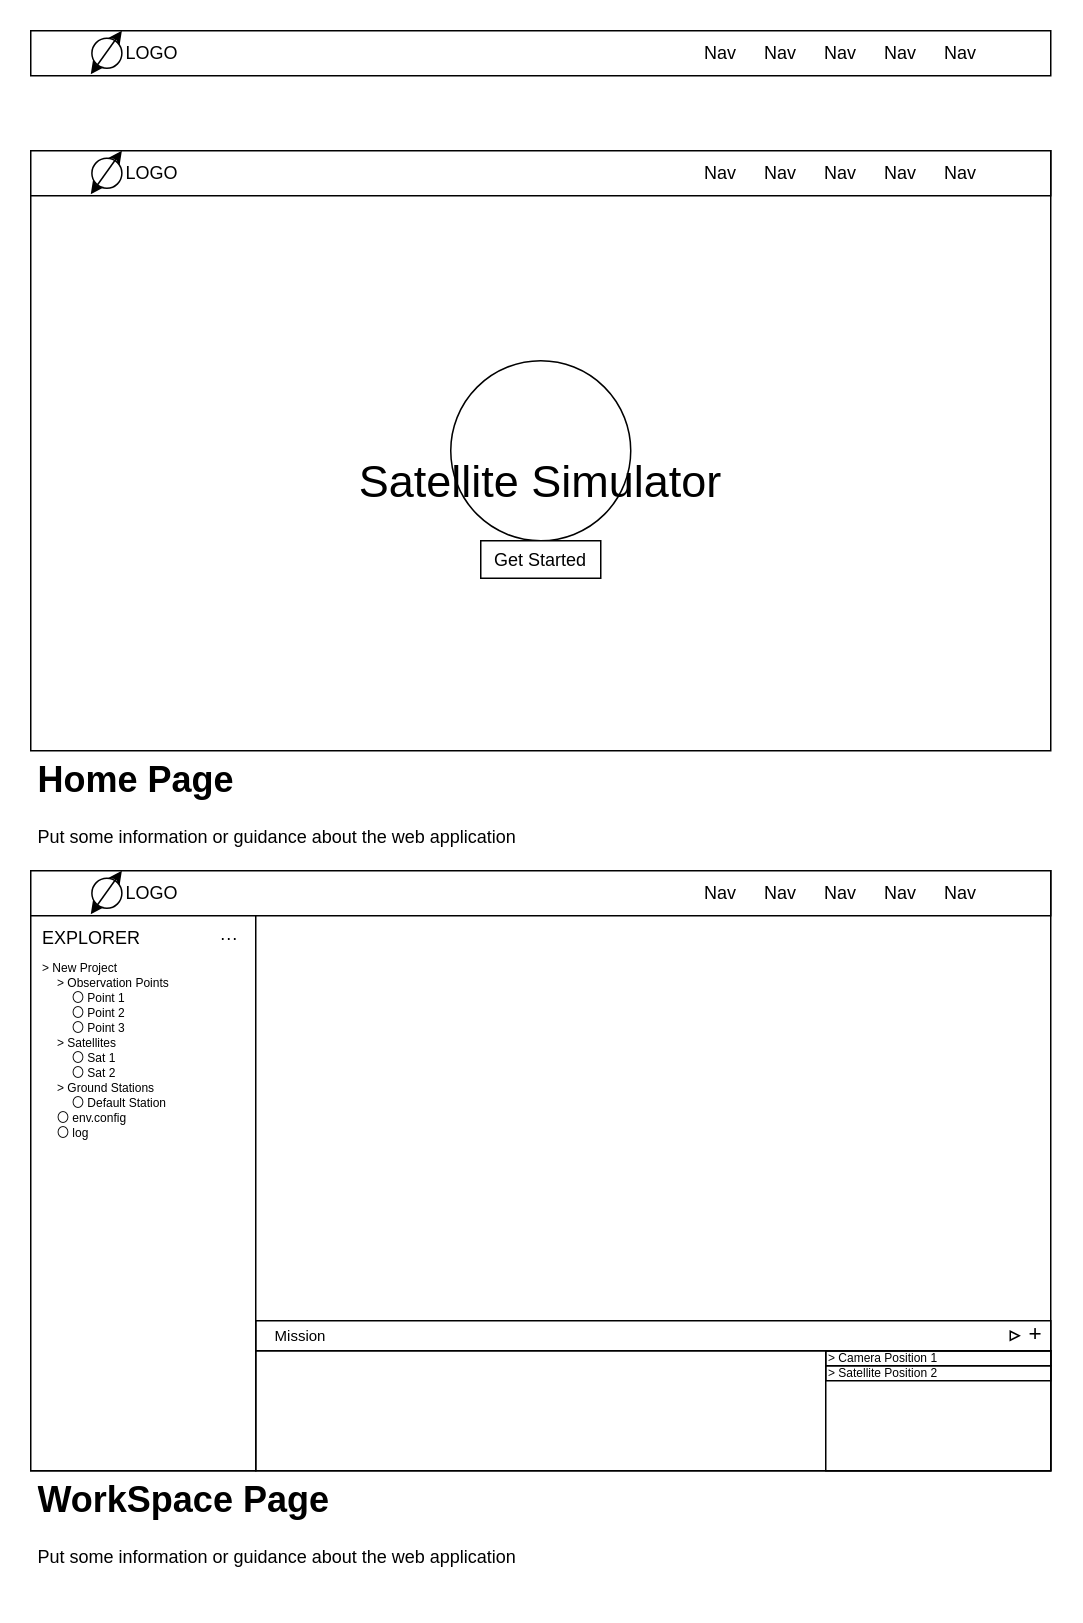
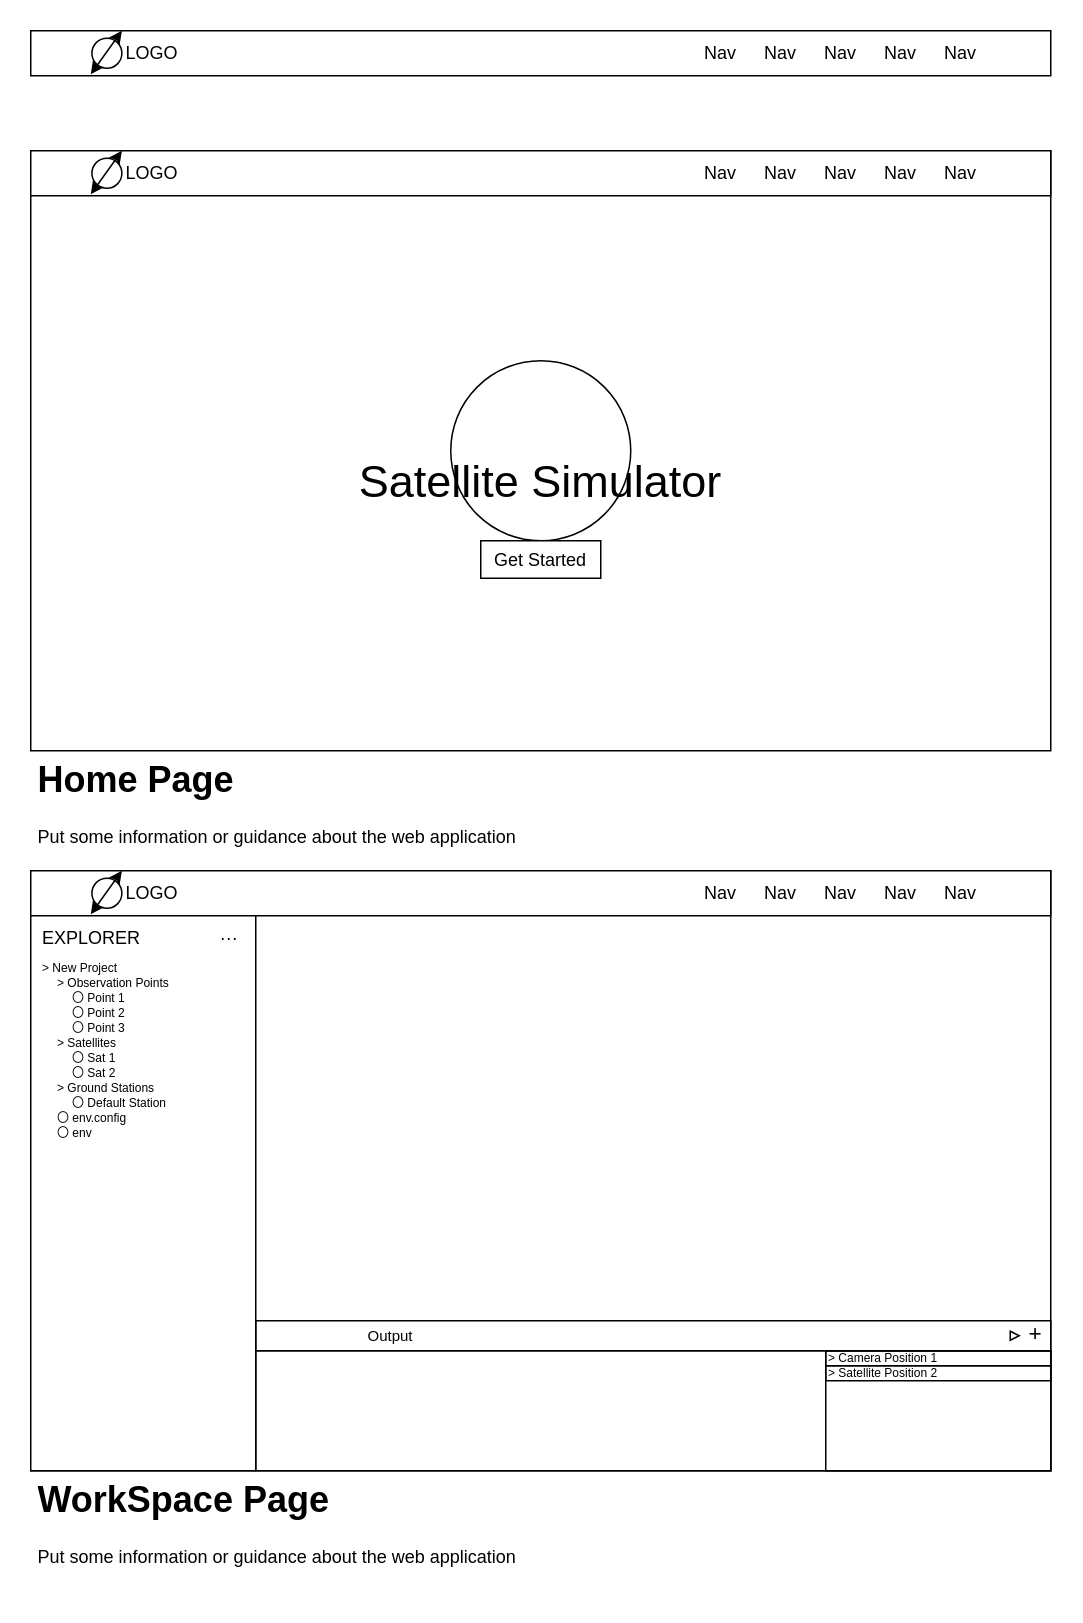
(76, 1133) -> (77, 1133)
(301, 1336) -> none
none -> (391, 1336)
